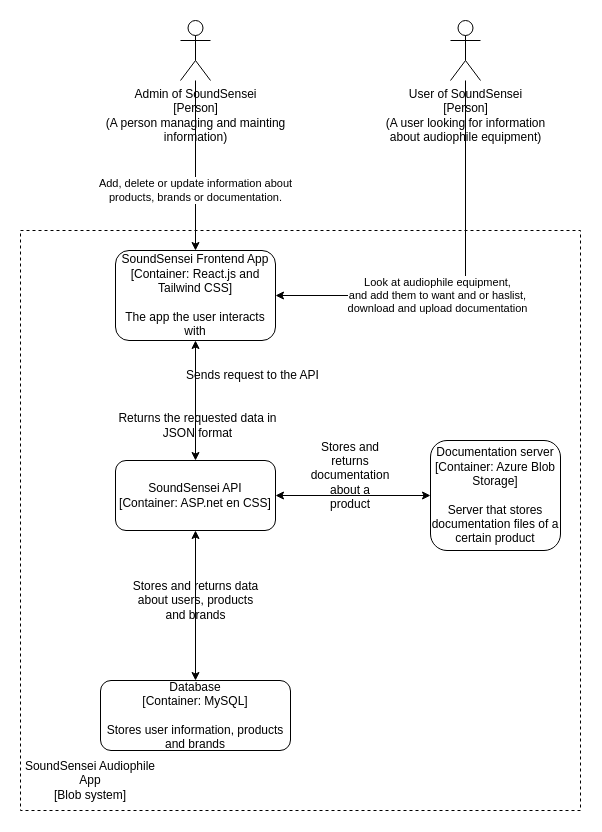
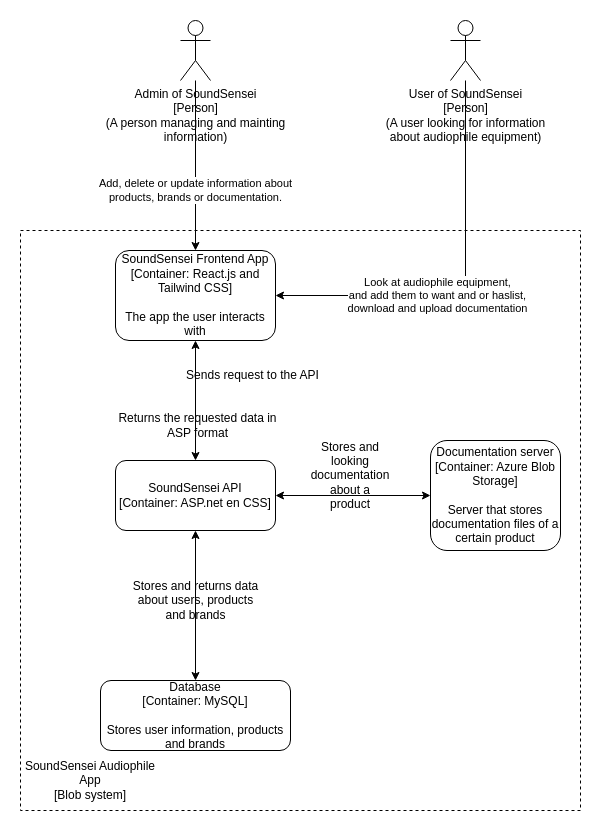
(198, 426) -> (198, 426)
(351, 476) -> (351, 476)
